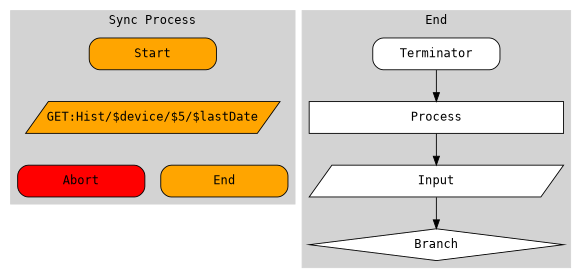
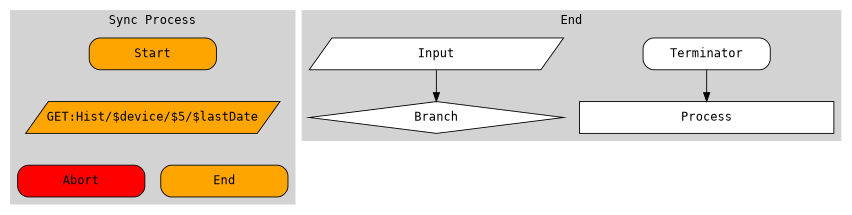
(436, 145) -> none
